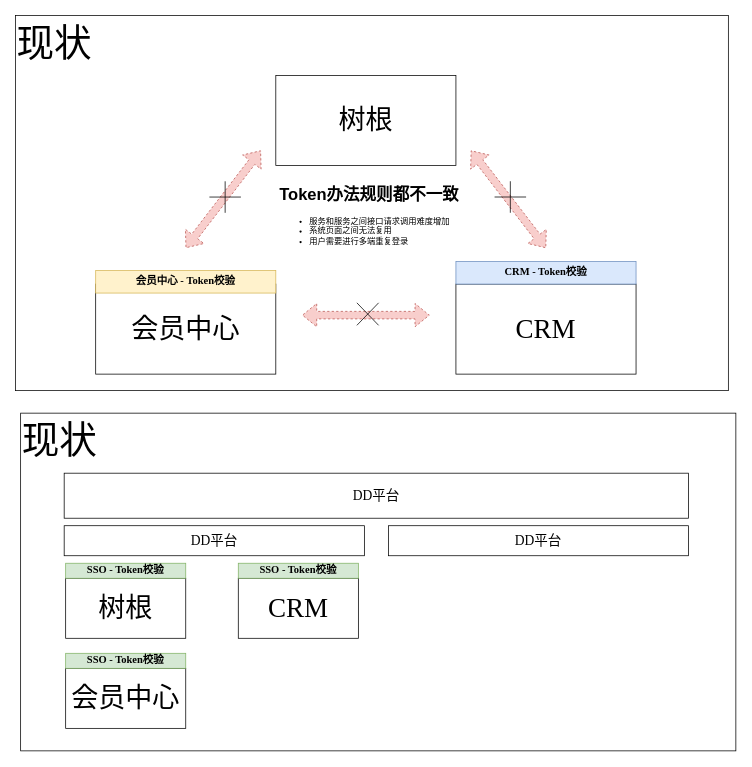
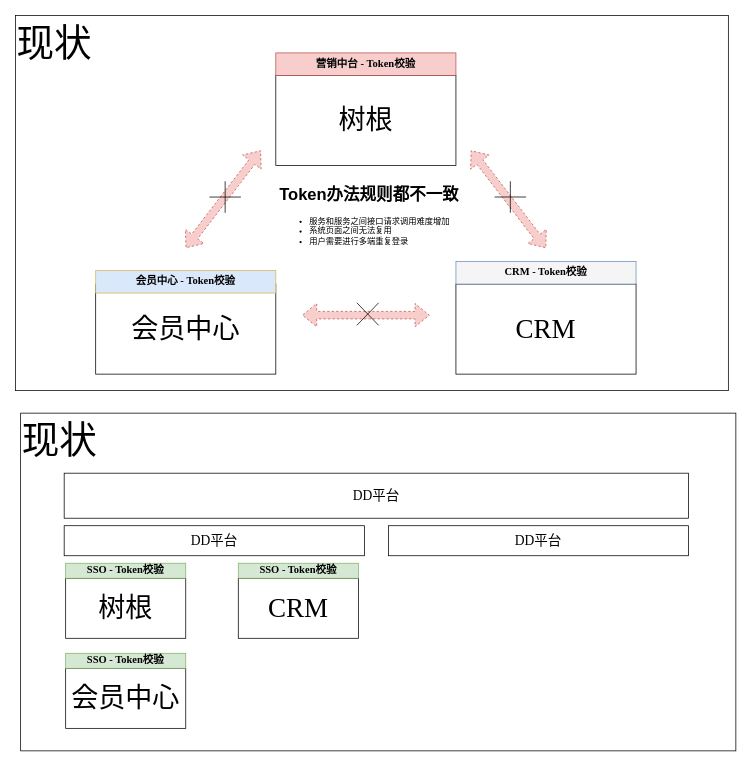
none -> (366, 64)
(546, 273) -> (546, 273)
(186, 282) -> (186, 282)
